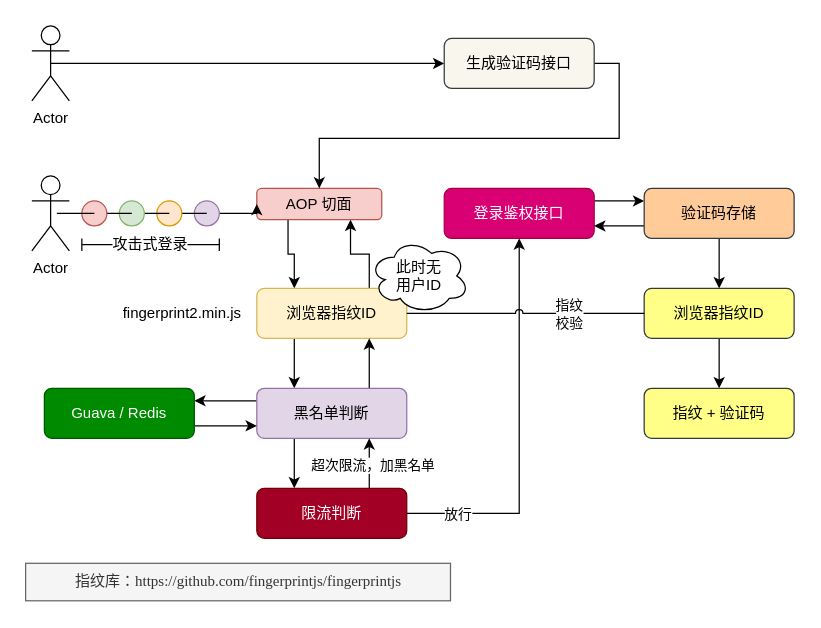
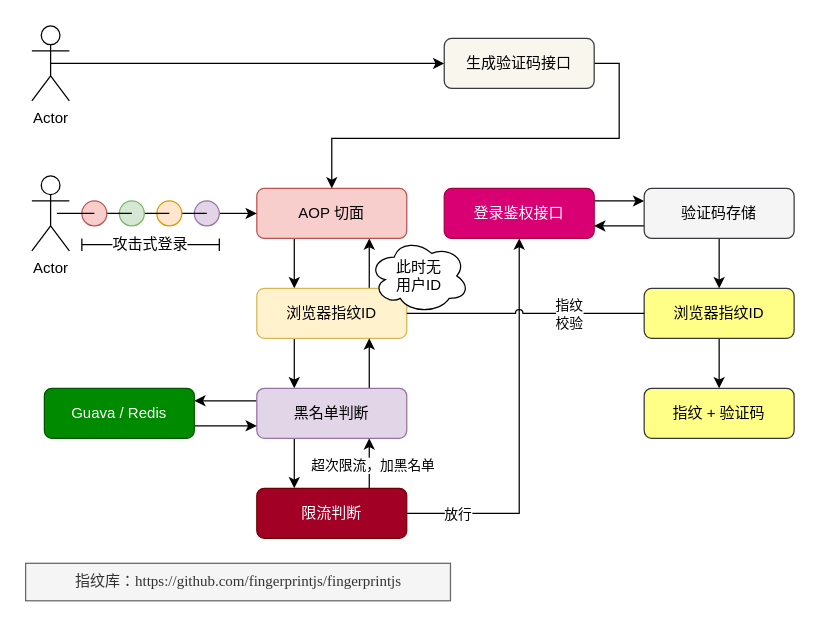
(319, 204) -> (332, 213)
(719, 213) -> (719, 213)
(182, 313) -> none
